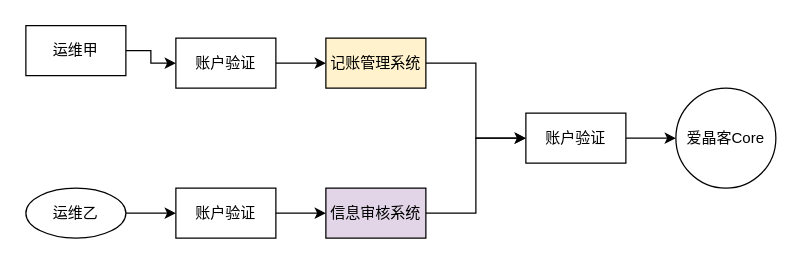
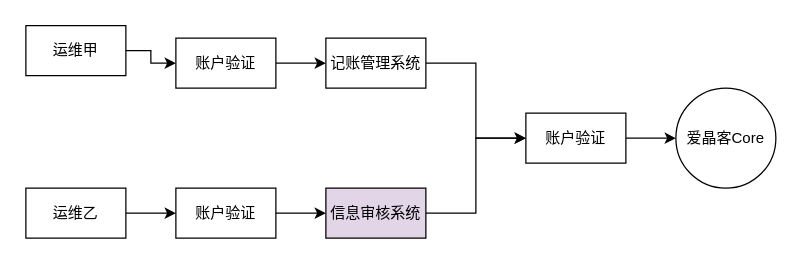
(376, 63) -> (376, 63)
(76, 213) -> (76, 213)
